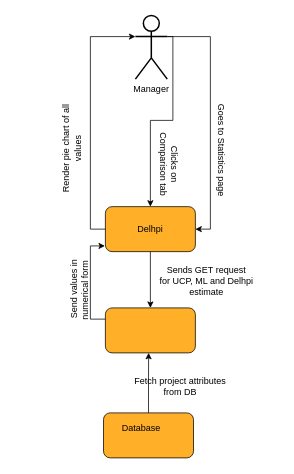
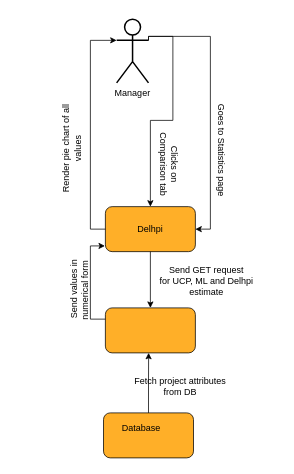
(151, 47) -> (133, 51)
(207, 281) -> (207, 281)
